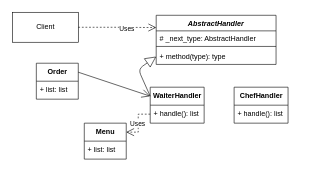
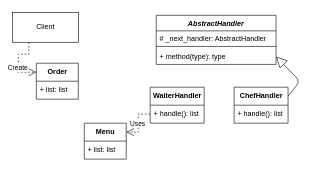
(116, 27) -> none
(215, 39) -> (220, 39)
none -> (18, 60)
(142, 79) -> none
none -> (298, 80)
(113, 84) -> none
